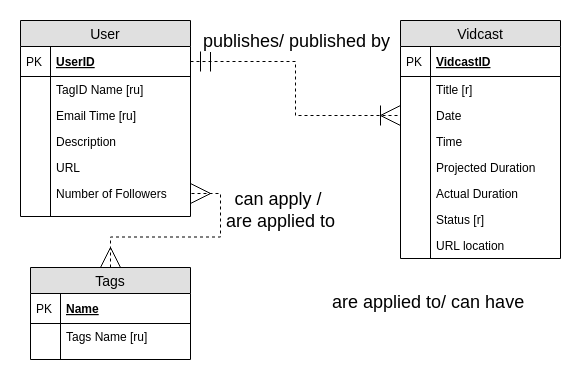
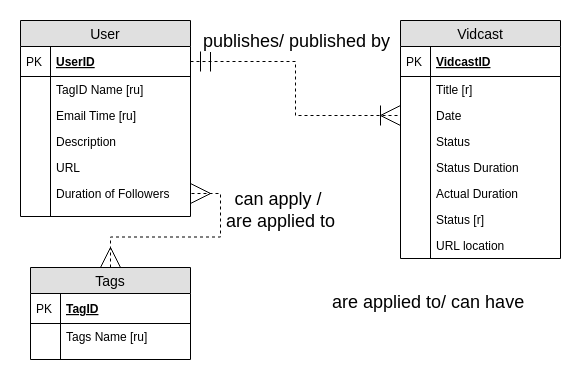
(448, 142) -> (456, 142)
(493, 168) -> (483, 168)
(114, 194) -> (119, 194)
(79, 309) -> (83, 309)
